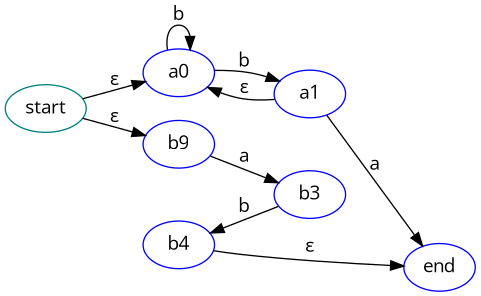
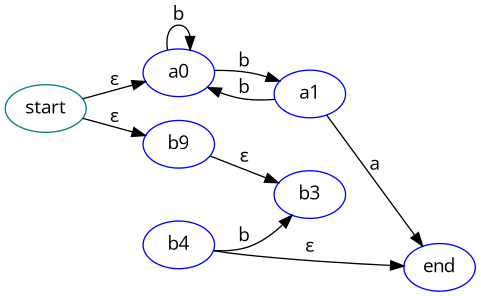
(244, 88) -> (244, 88)
(244, 157) -> (244, 157)
(251, 217) -> (251, 246)
